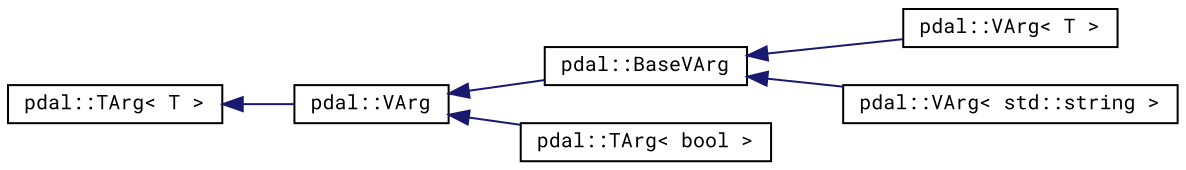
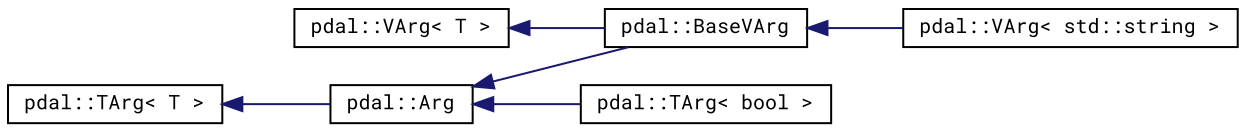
(835, 46) -> (567, 28)
(372, 104) -> (402, 104)
